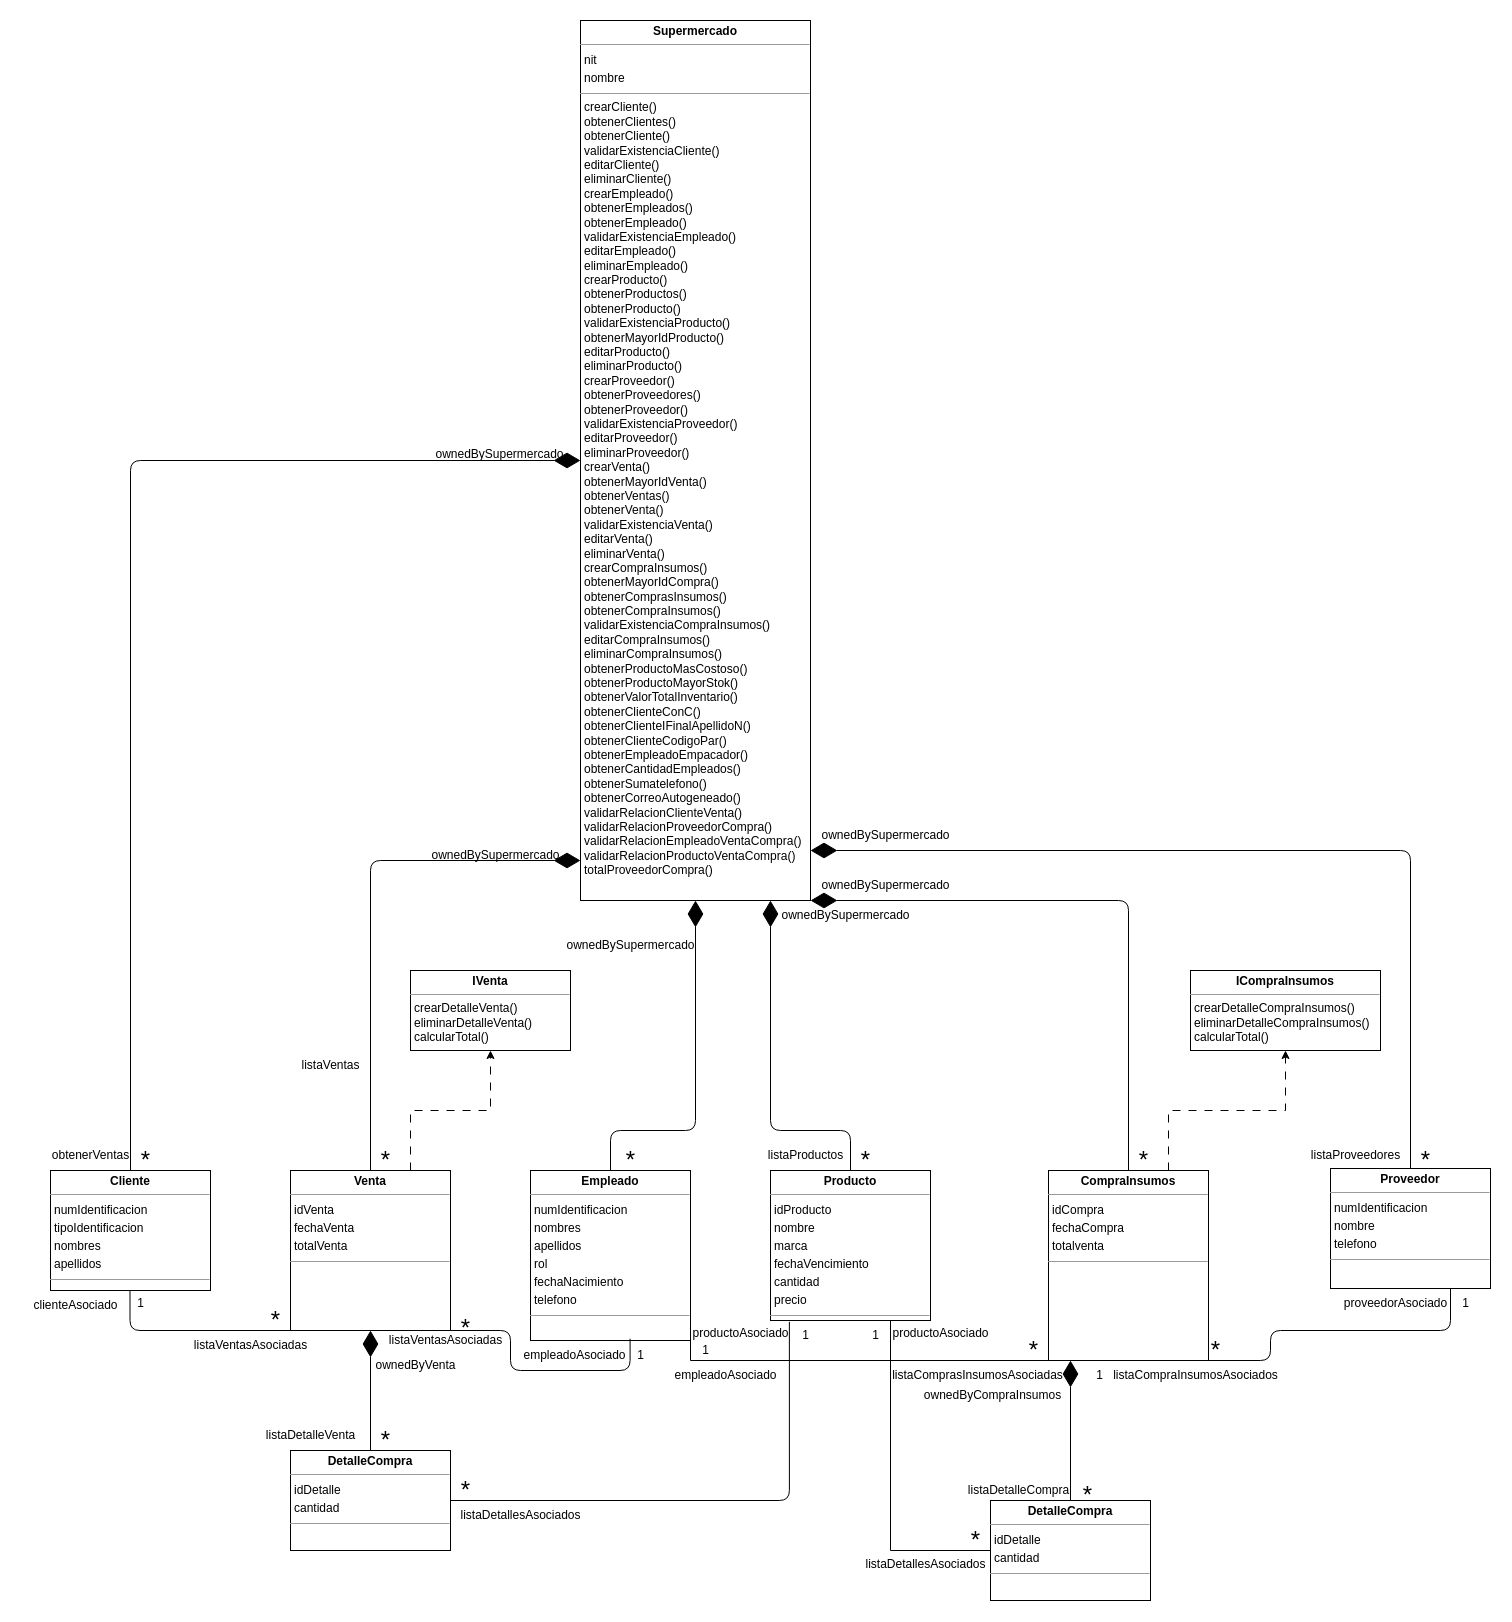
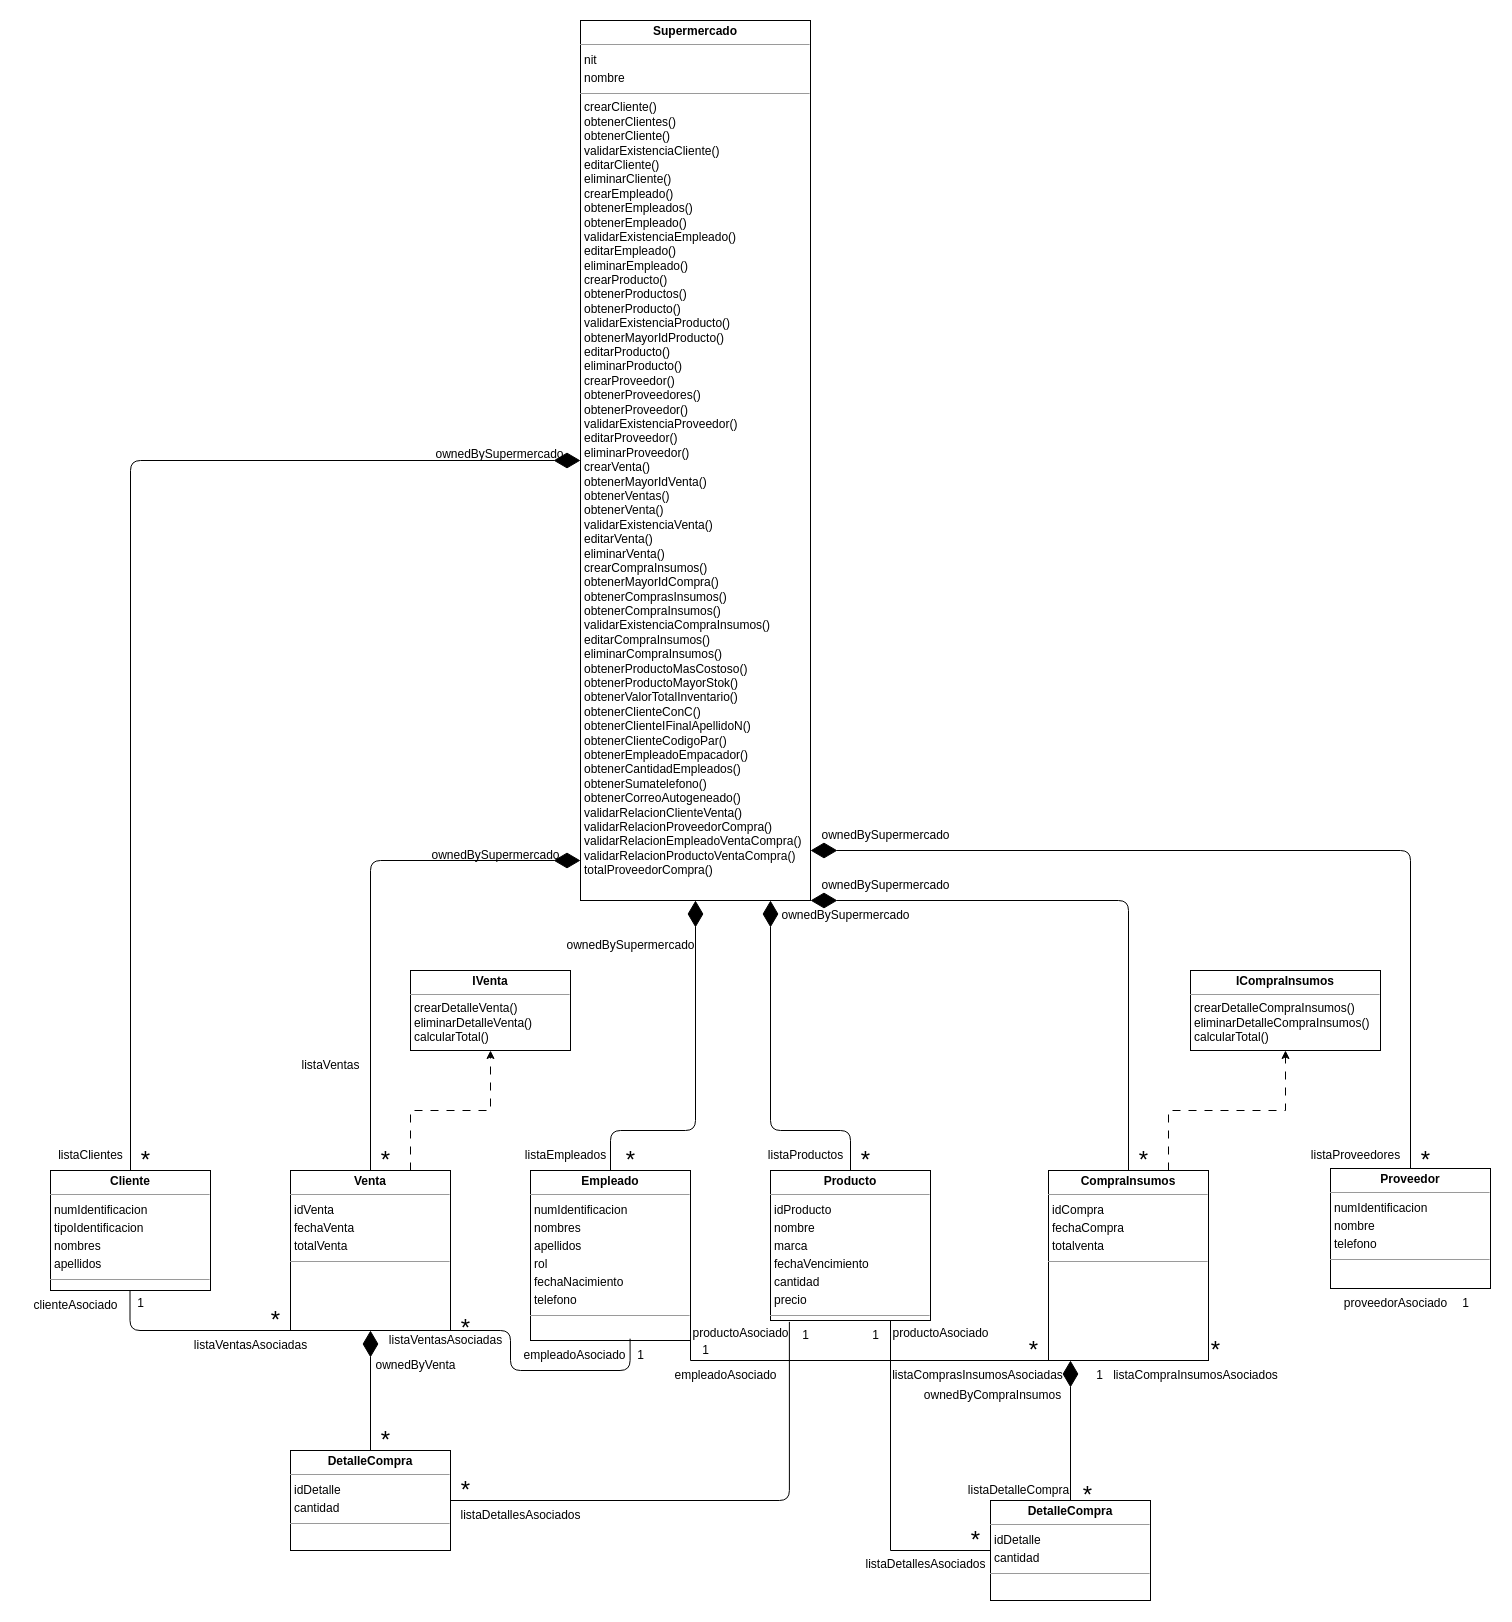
(91, 1156) -> (91, 1156)
none -> (566, 1156)
(1341, 1331) -> none
(311, 1436) -> none
